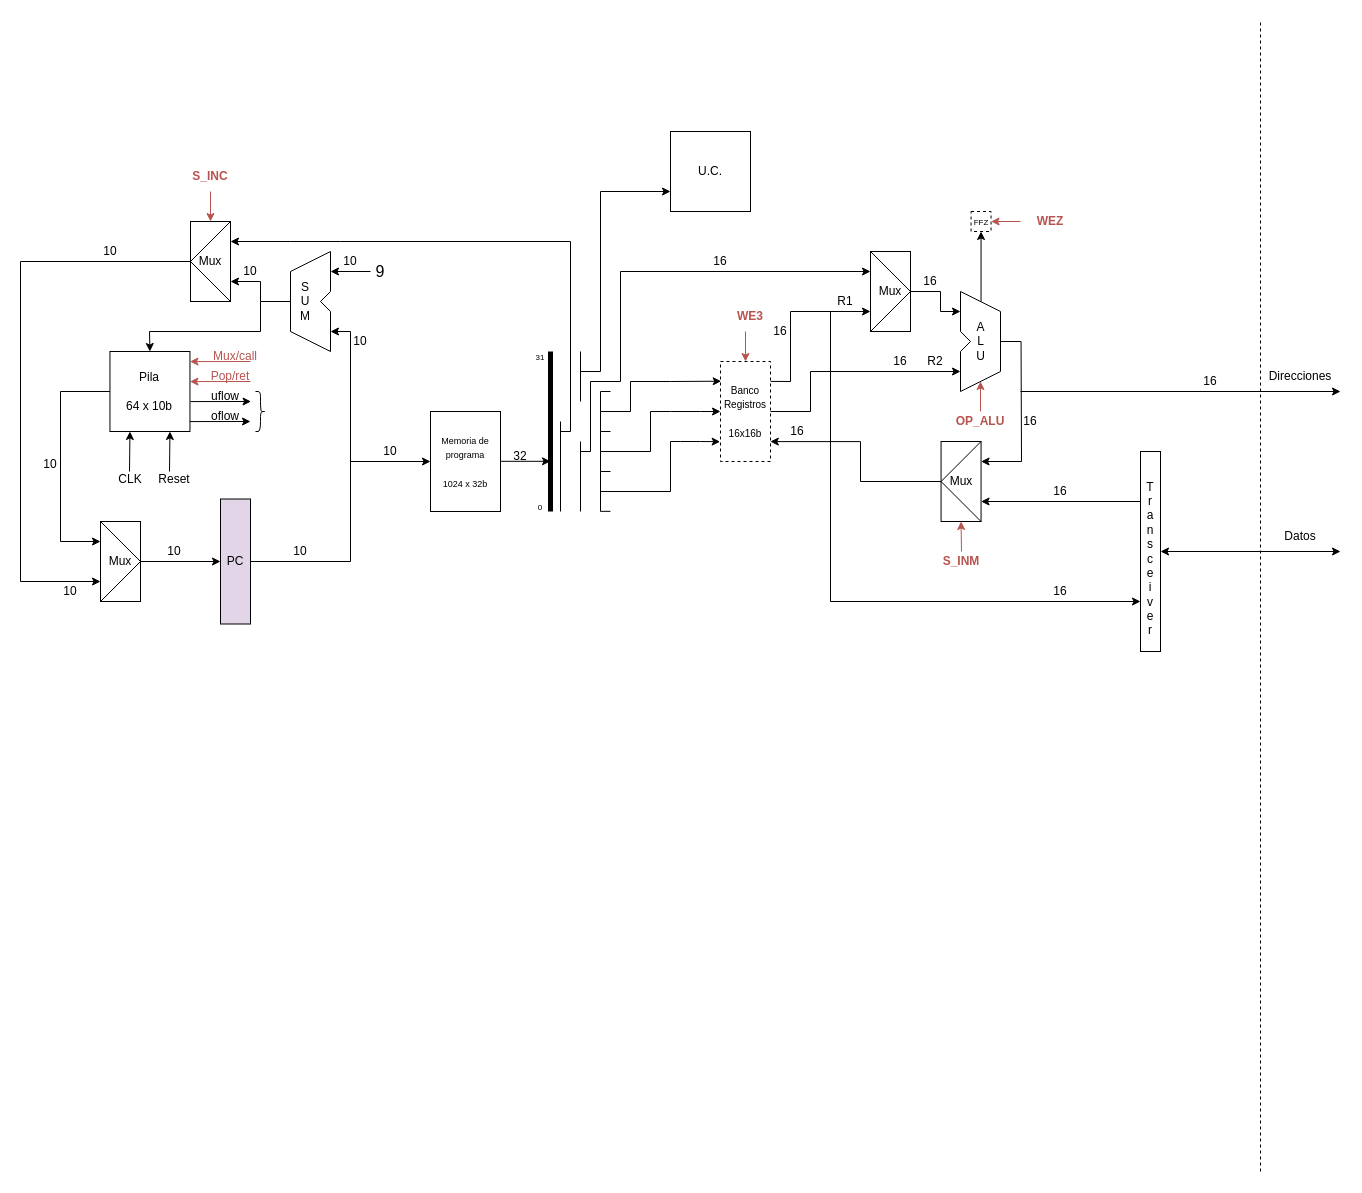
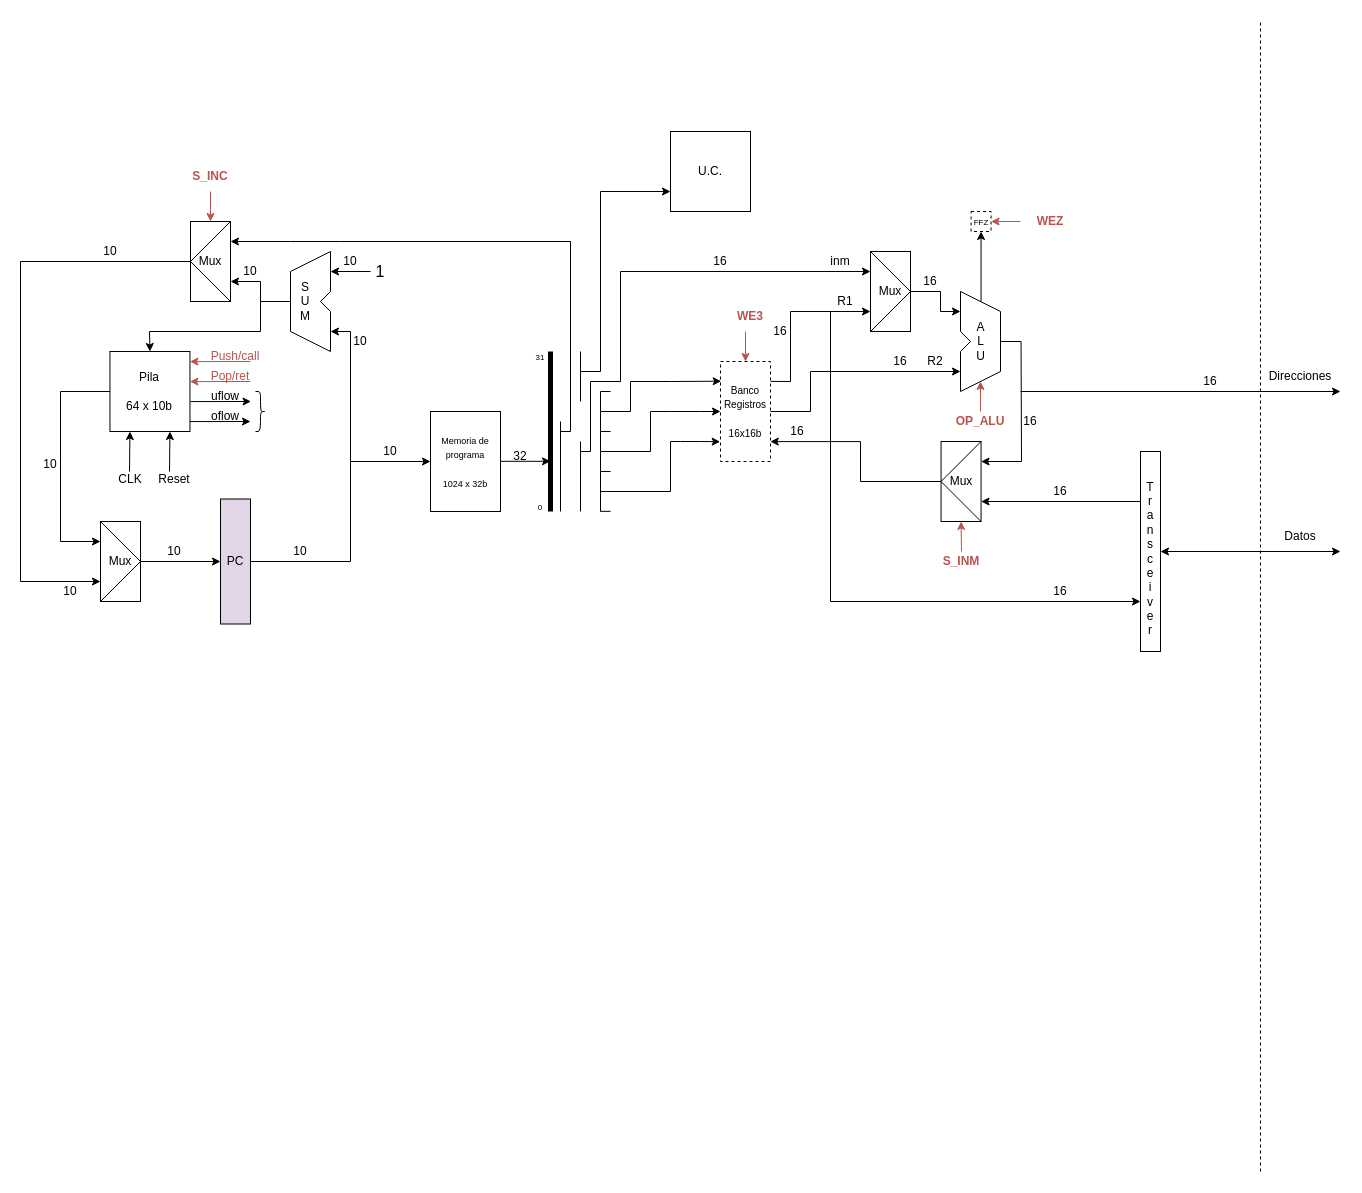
none -> (841, 262)
(381, 272) -> (381, 272)
(236, 357) -> (236, 357)
